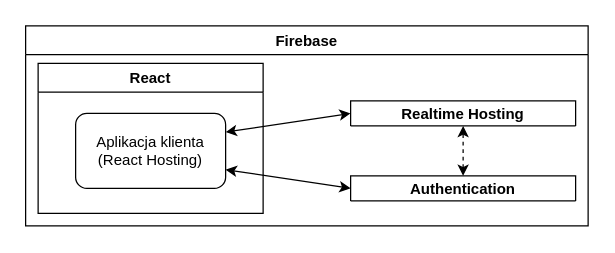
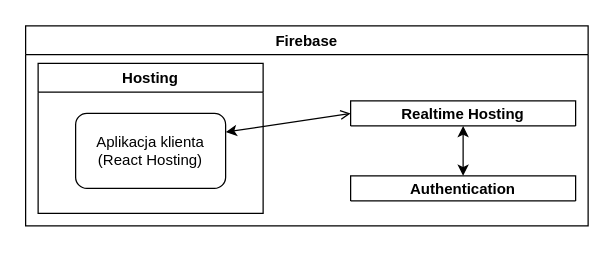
(150, 78) -> (150, 78)
(341, 115) -> (343, 114)
(463, 151) -> (463, 151)
(288, 179) -> none
